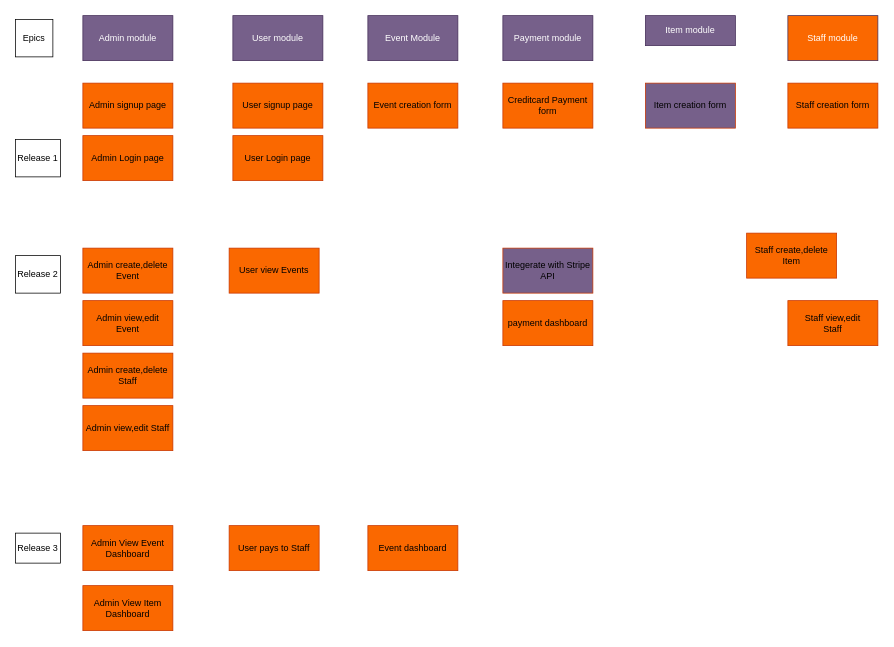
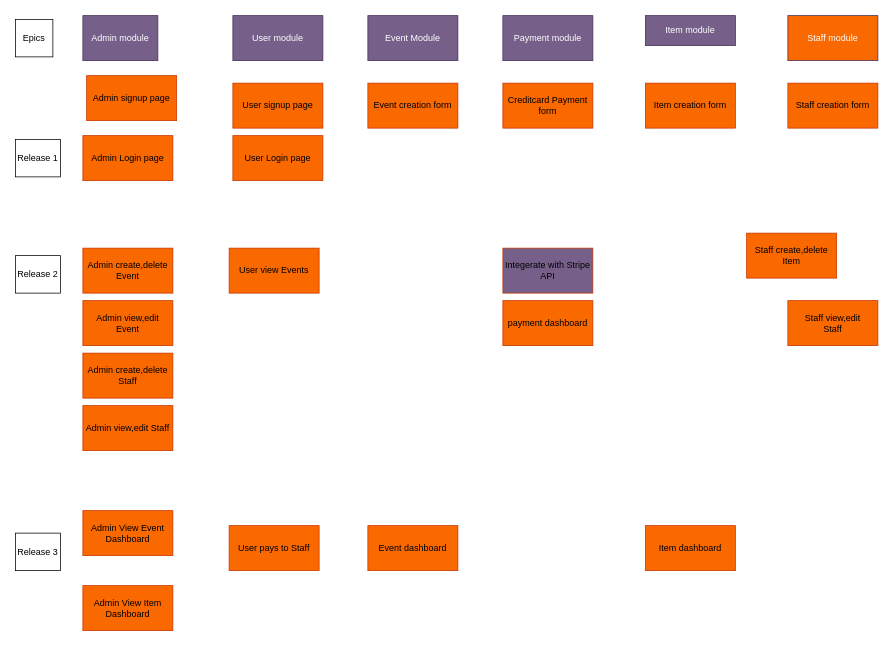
(128, 38) -> (120, 38)
(128, 105) -> (132, 98)
(690, 105) -> (690, 105)
(38, 548) -> (38, 552)
(128, 548) -> (128, 533)
none -> (690, 548)
